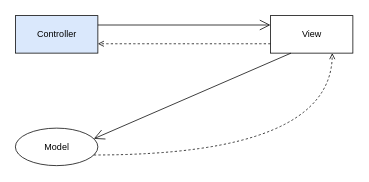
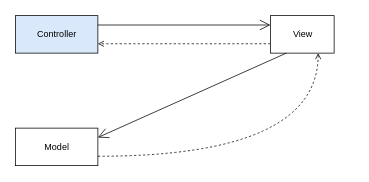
(312, 34) -> (302, 34)
(57, 147) -> (57, 147)
